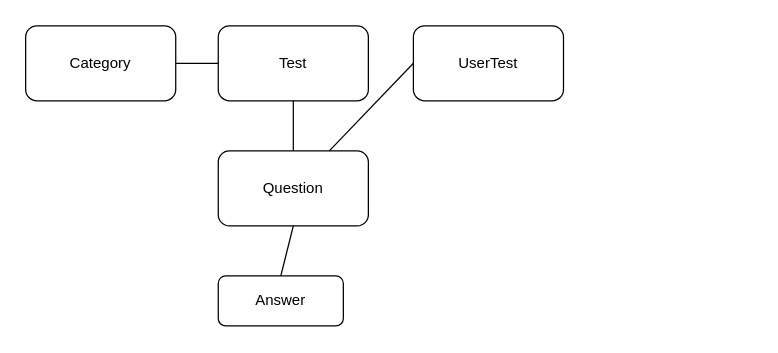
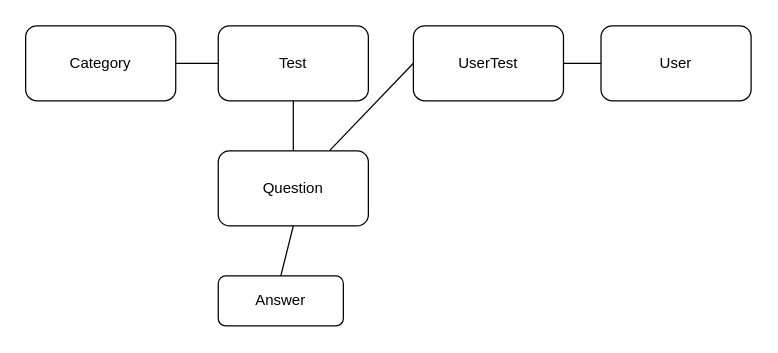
none -> (581, 63)
none -> (676, 63)
